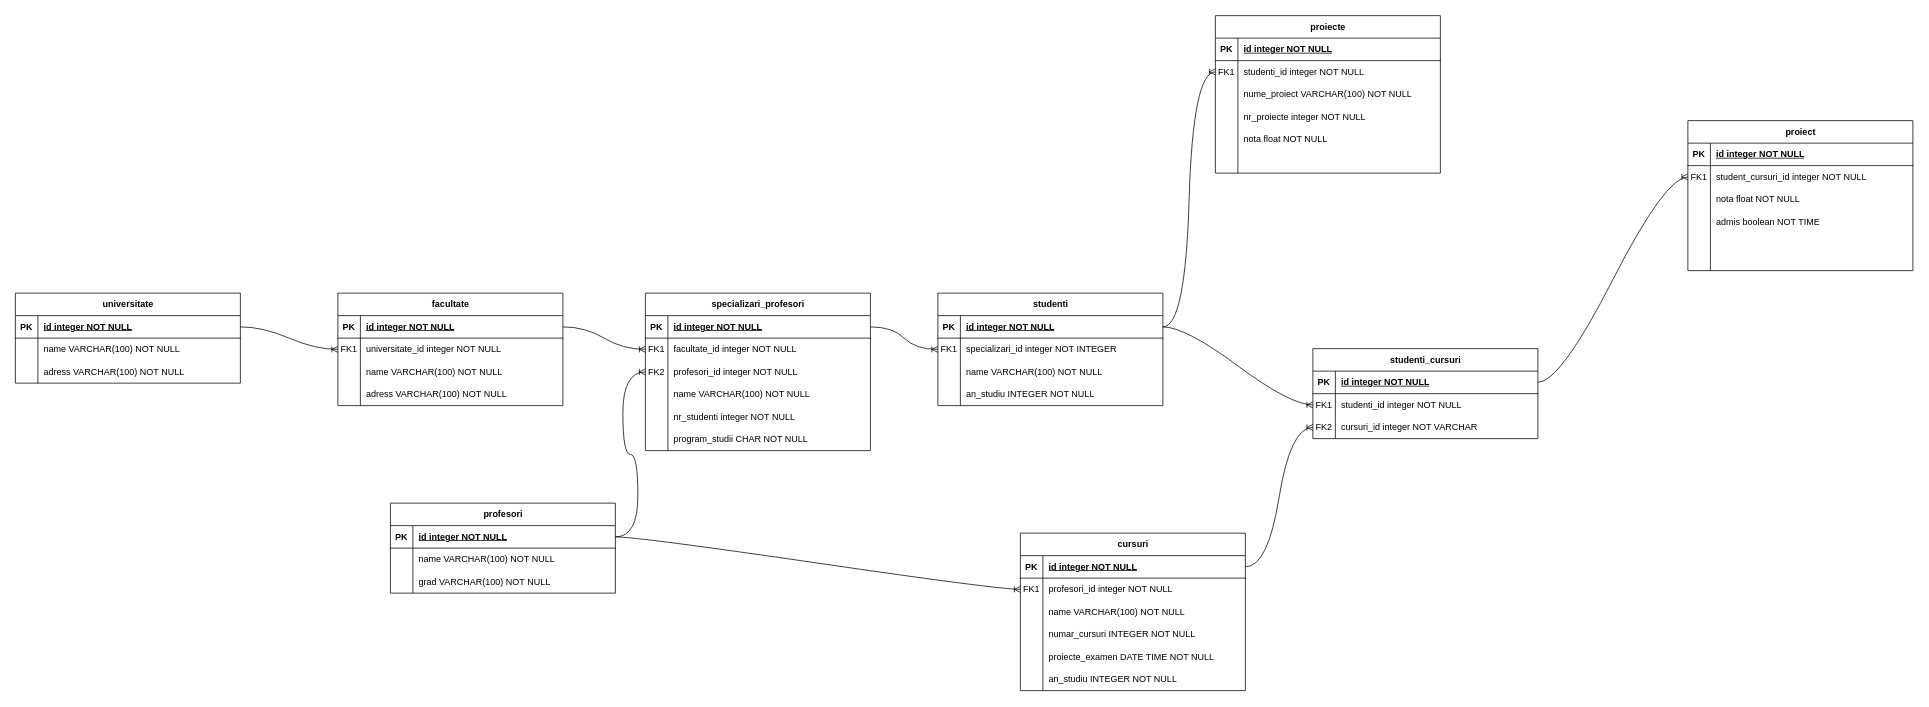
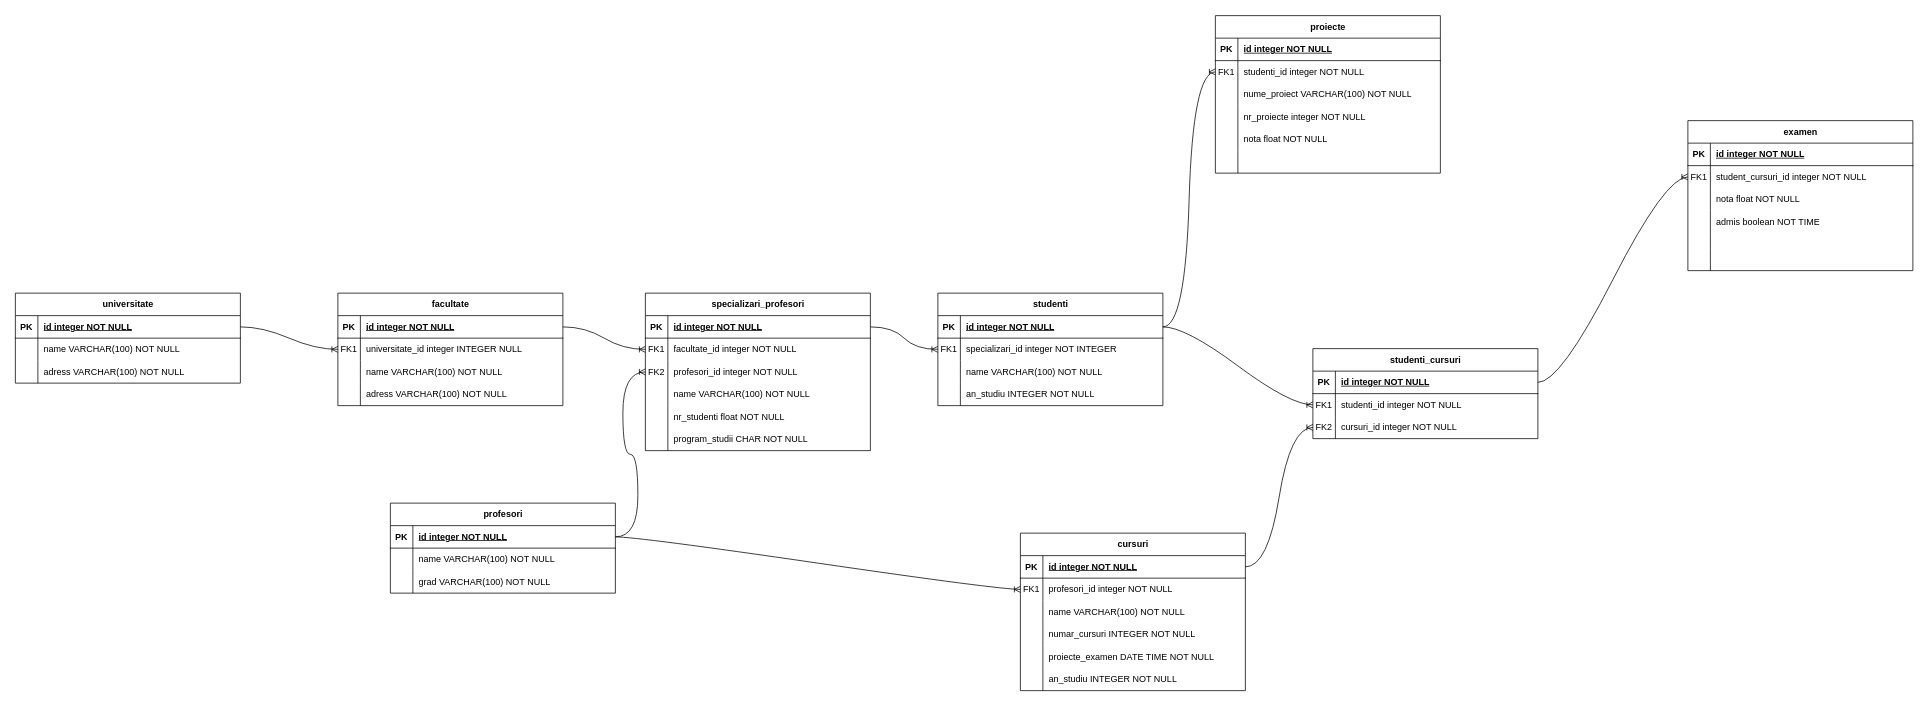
(1801, 132) -> (1801, 132)
(439, 349) -> (449, 349)
(739, 417) -> (734, 417)
(1410, 427) -> (1402, 427)
